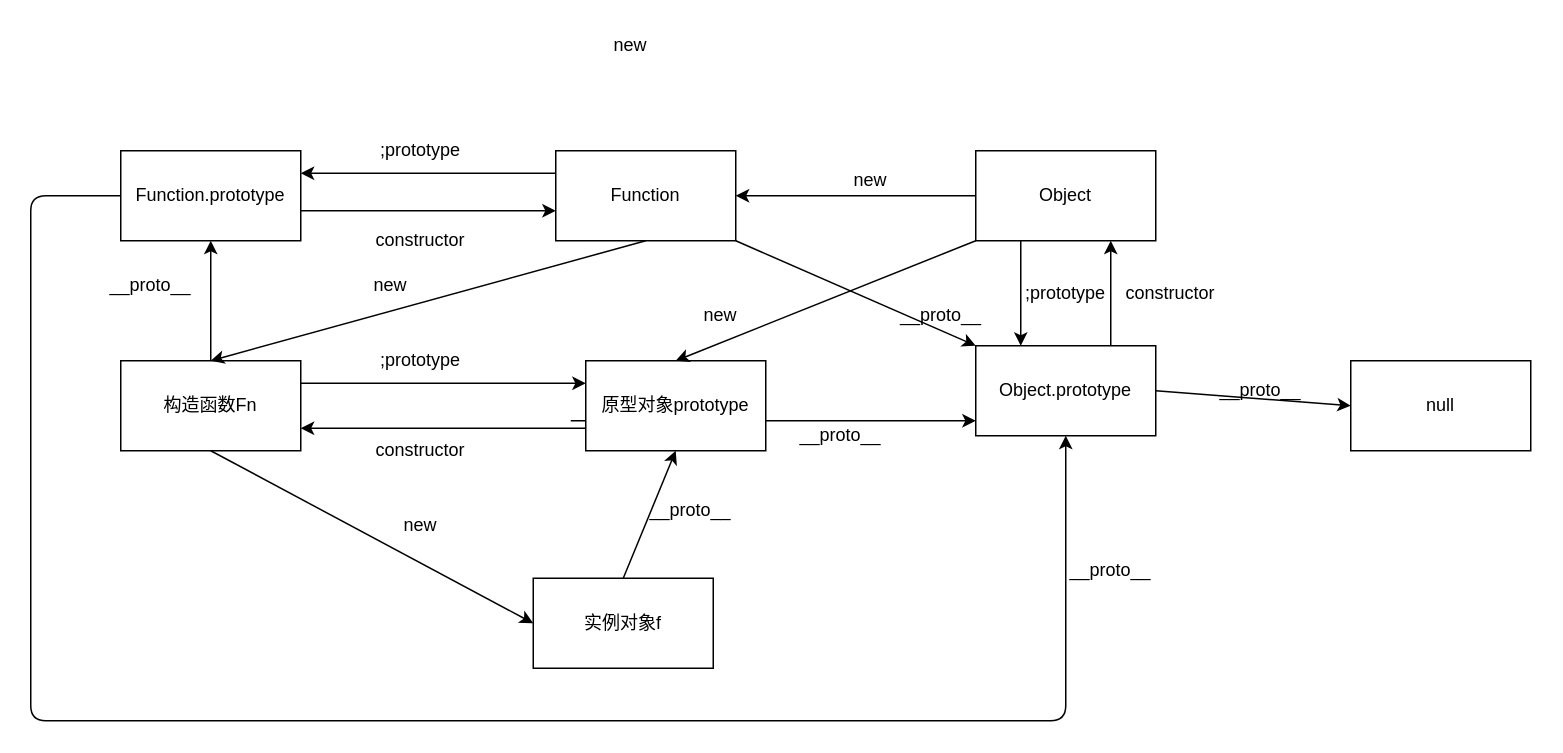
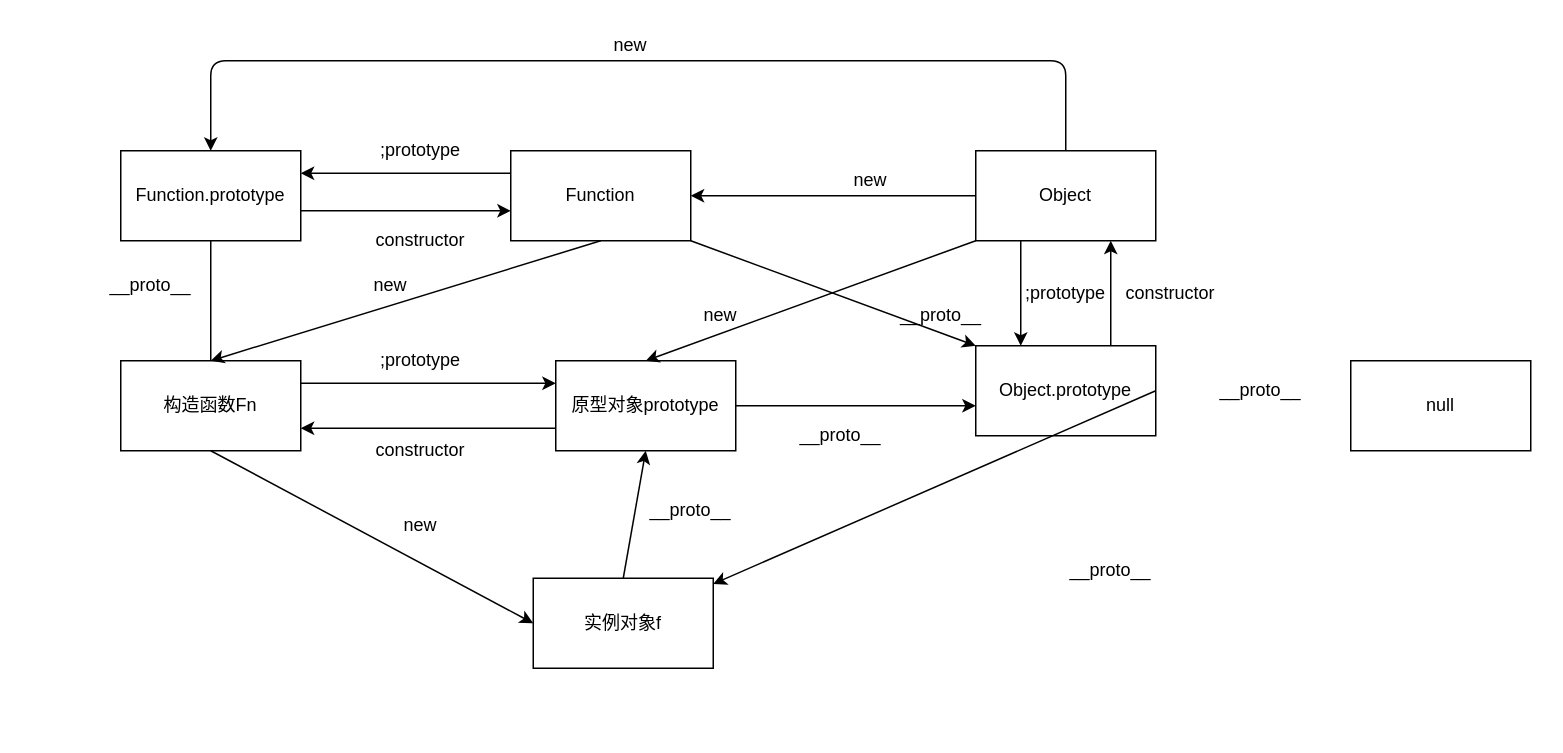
none -> (644, 61)
(646, 196) -> (601, 196)
(211, 252) -> (211, 247)
(1248, 398) -> (939, 485)
(676, 406) -> (646, 406)
(383, 721) -> none
